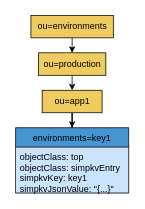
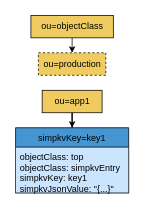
(72, 27) -> (72, 27)
(72, 64) -> (72, 64)
(72, 82) -> none
(72, 138) -> (72, 138)
